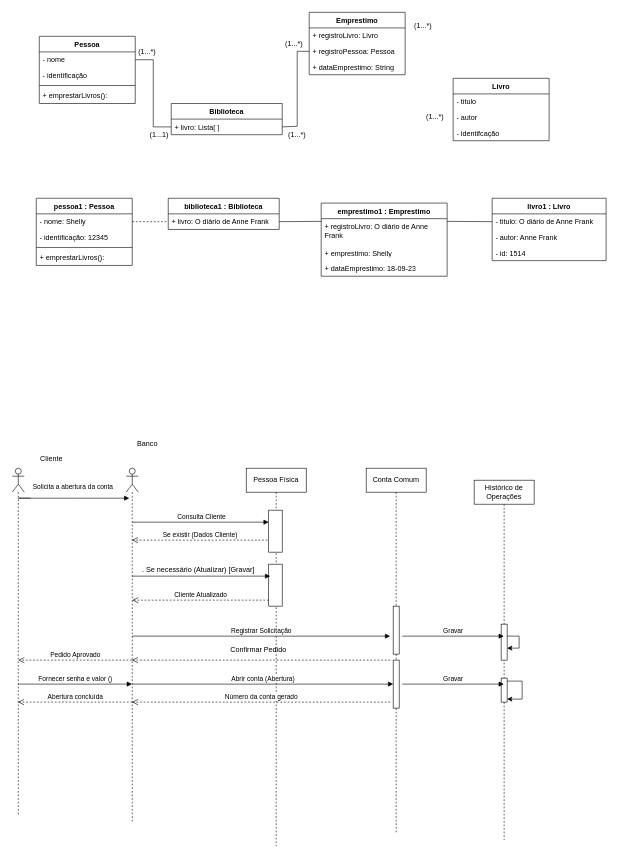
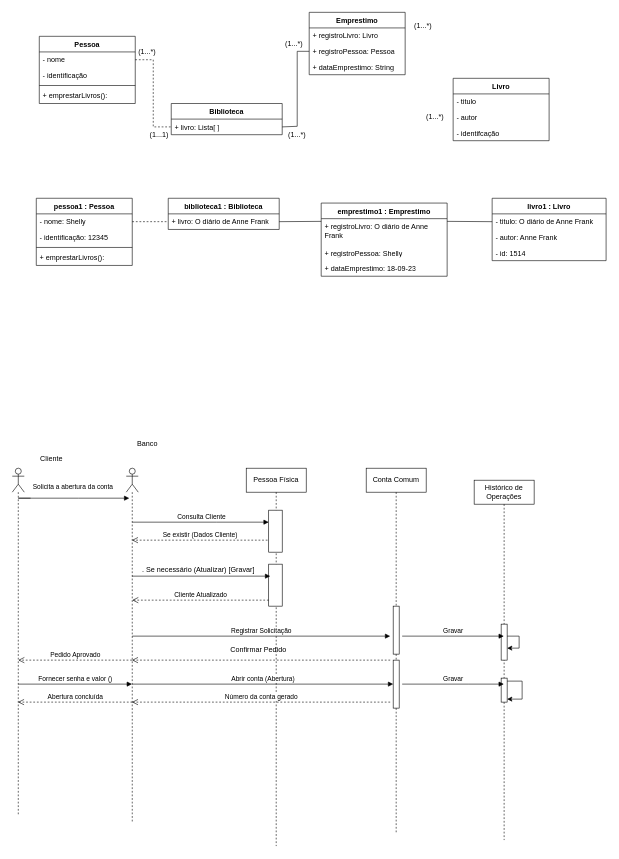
(153, 93) -> (153, 93)
(360, 254) -> (368, 254)
